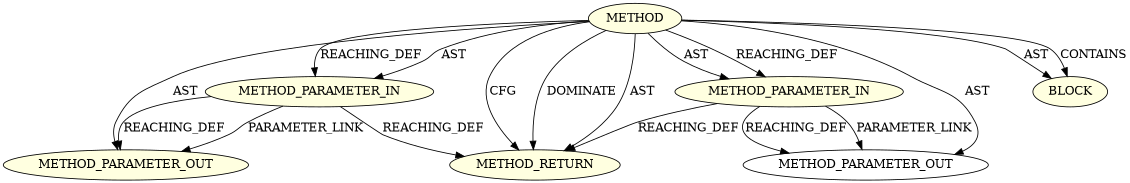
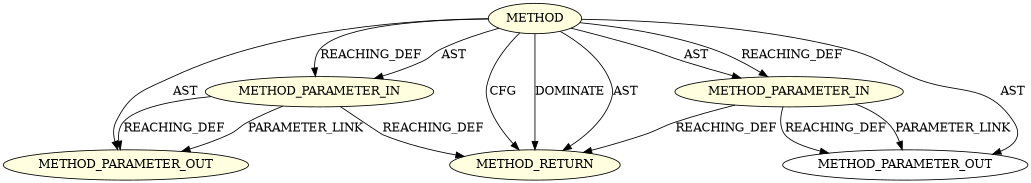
(1070, 92) -> none
